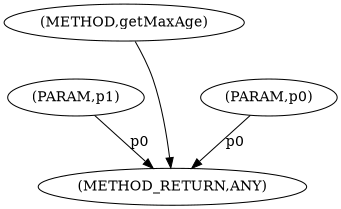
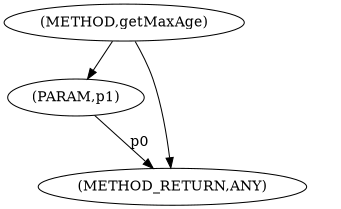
none -> (103, 56)
(269, 98) -> none
